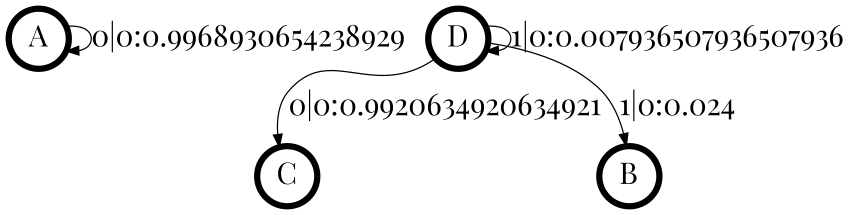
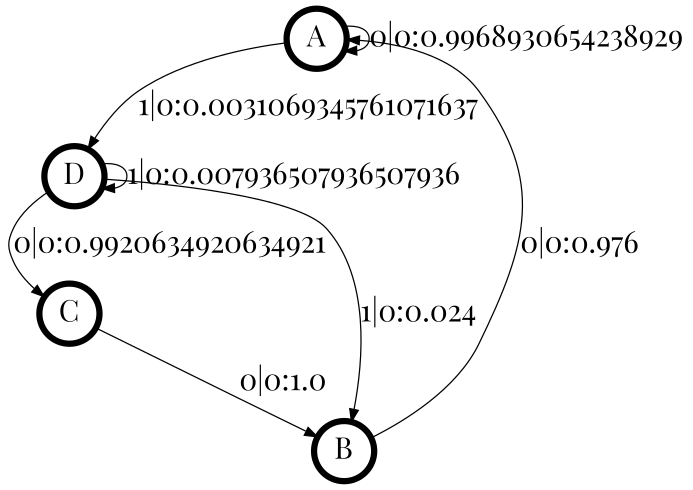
none -> (179, 70)
none -> (521, 222)
none -> (201, 380)
